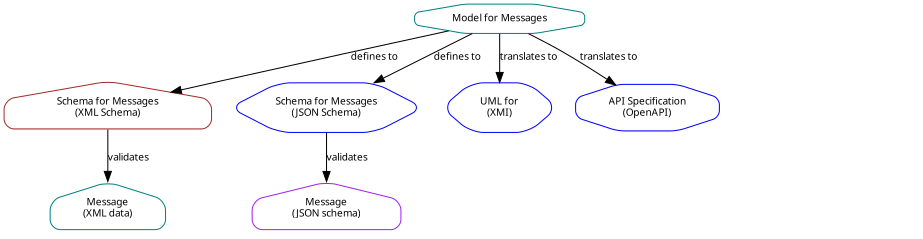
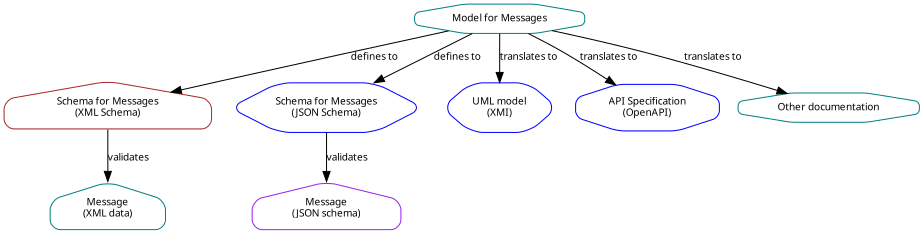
(500, 108) -> (500, 108)
none -> (829, 108)
